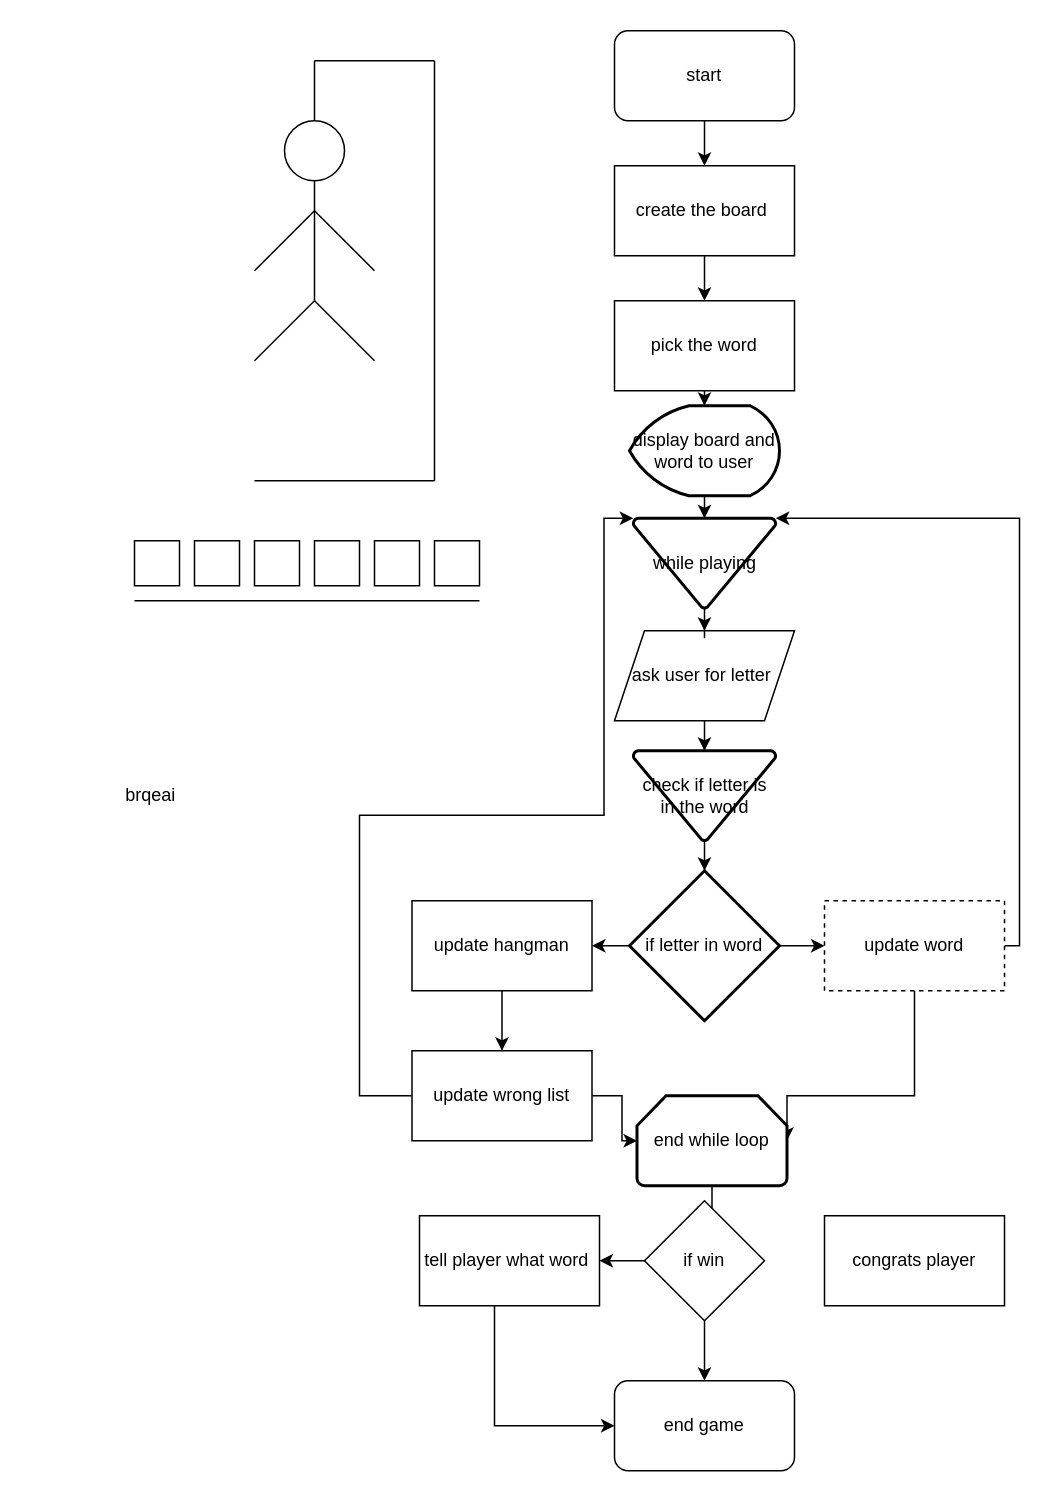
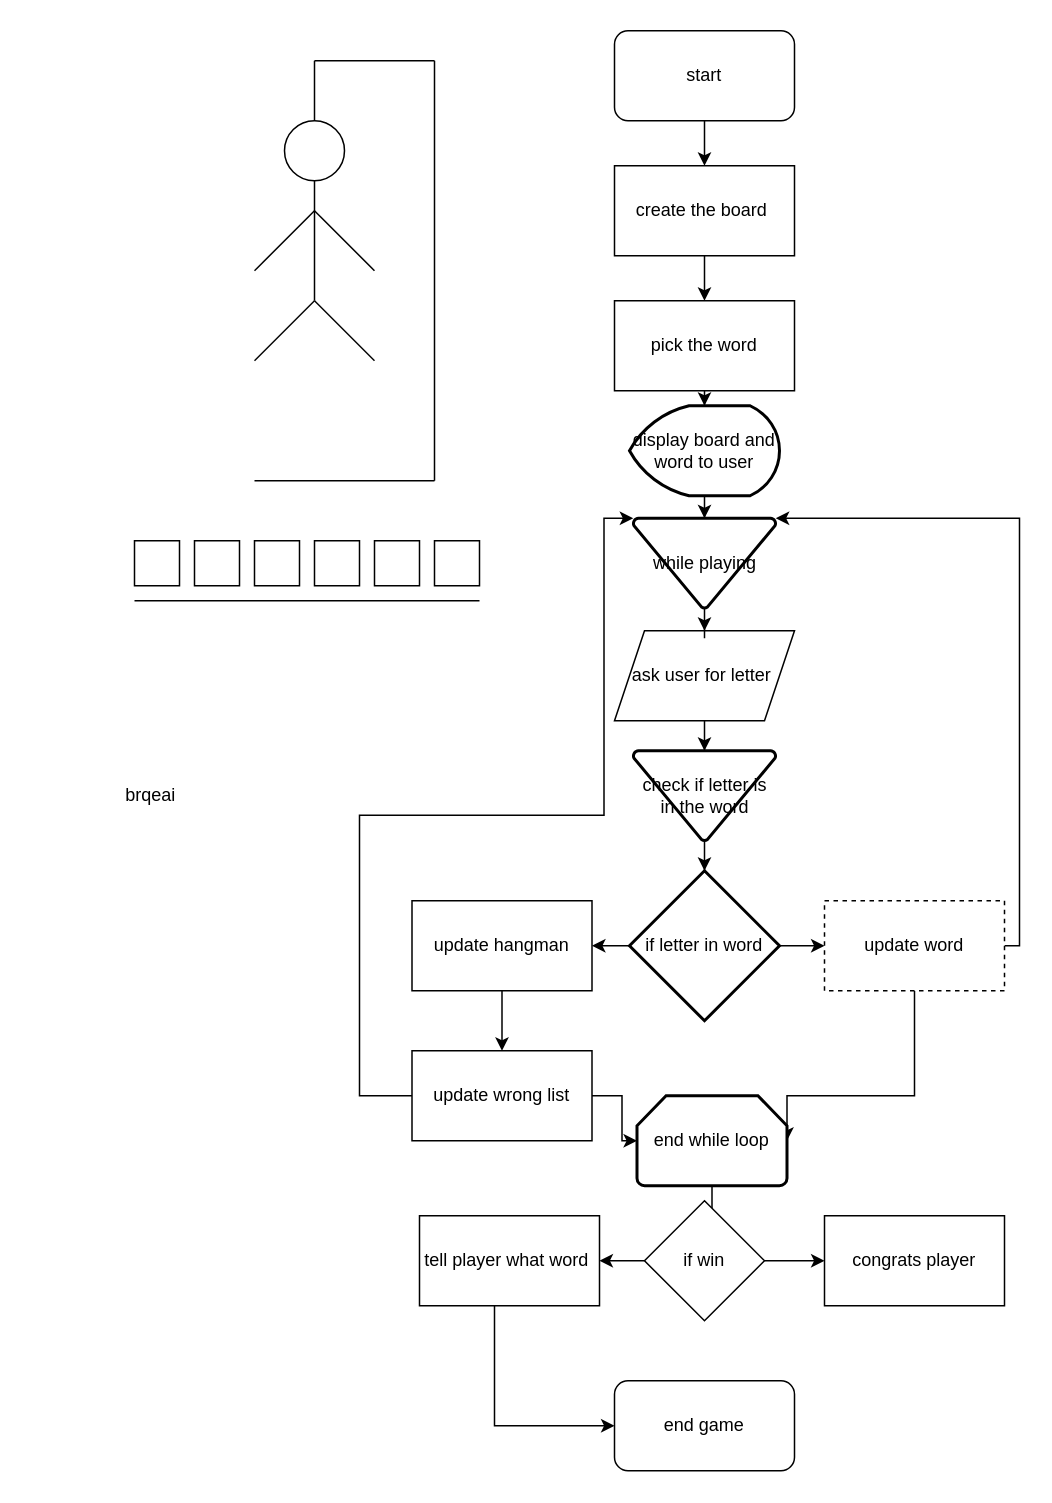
(704, 1346) -> (789, 1261)
